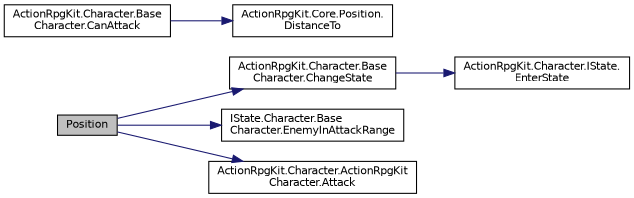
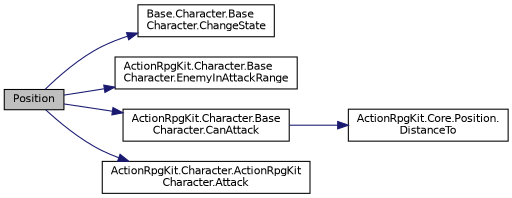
(313, 73) -> (206, 21)
(542, 73) -> none
none -> (88, 108)
(313, 125) -> (206, 73)
